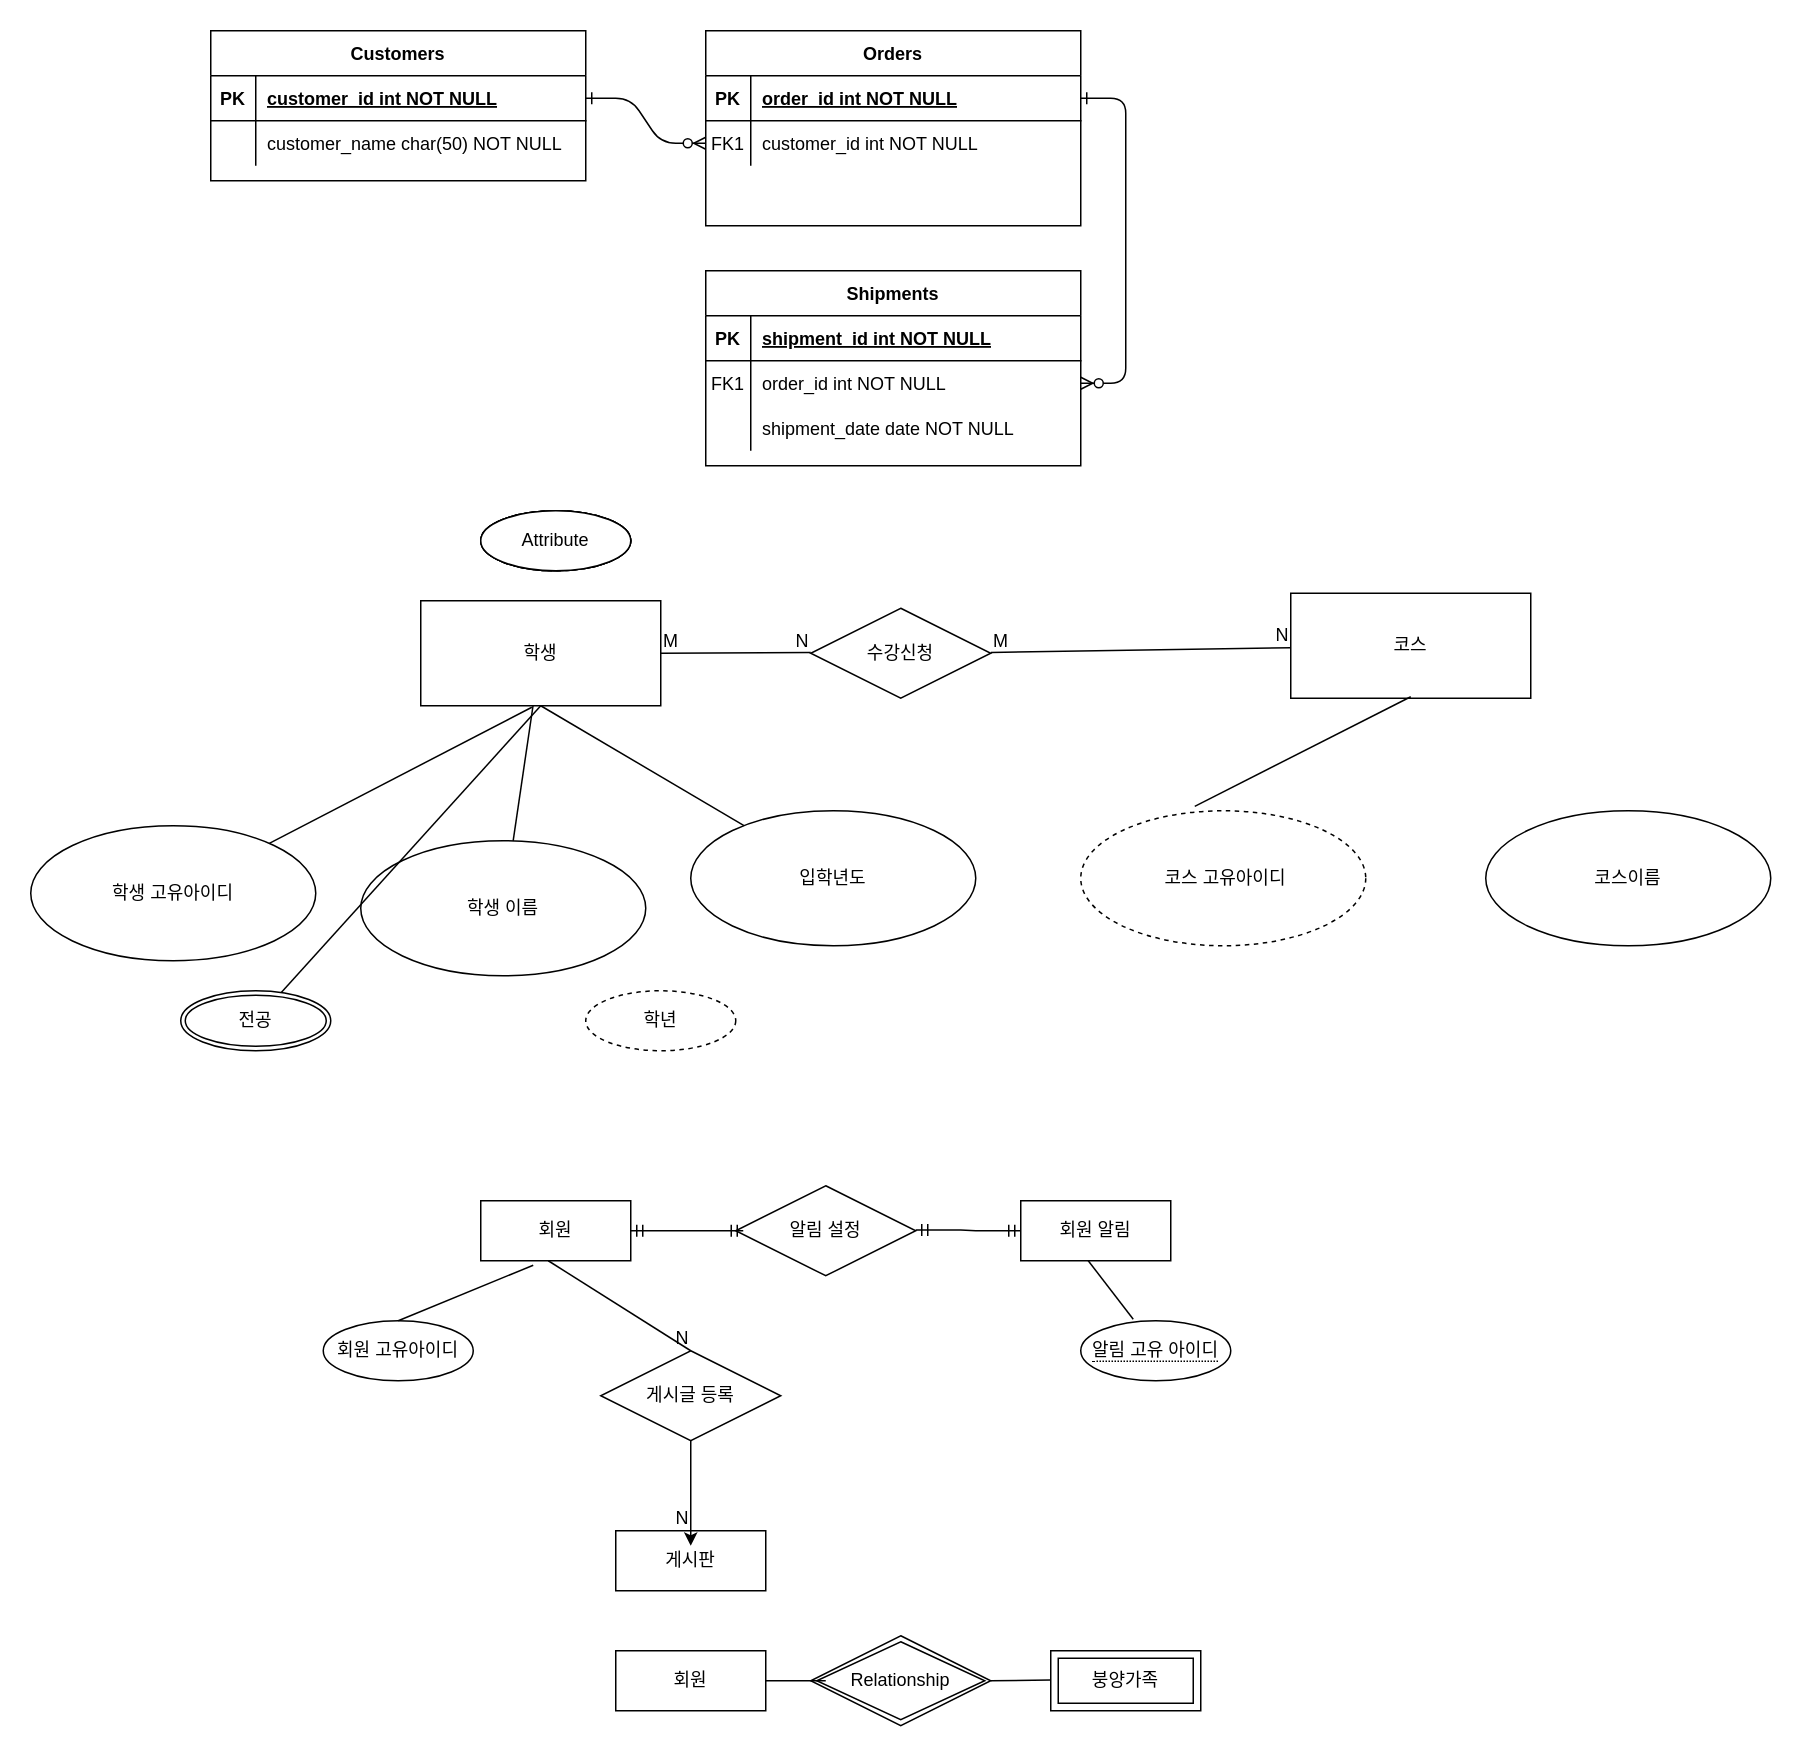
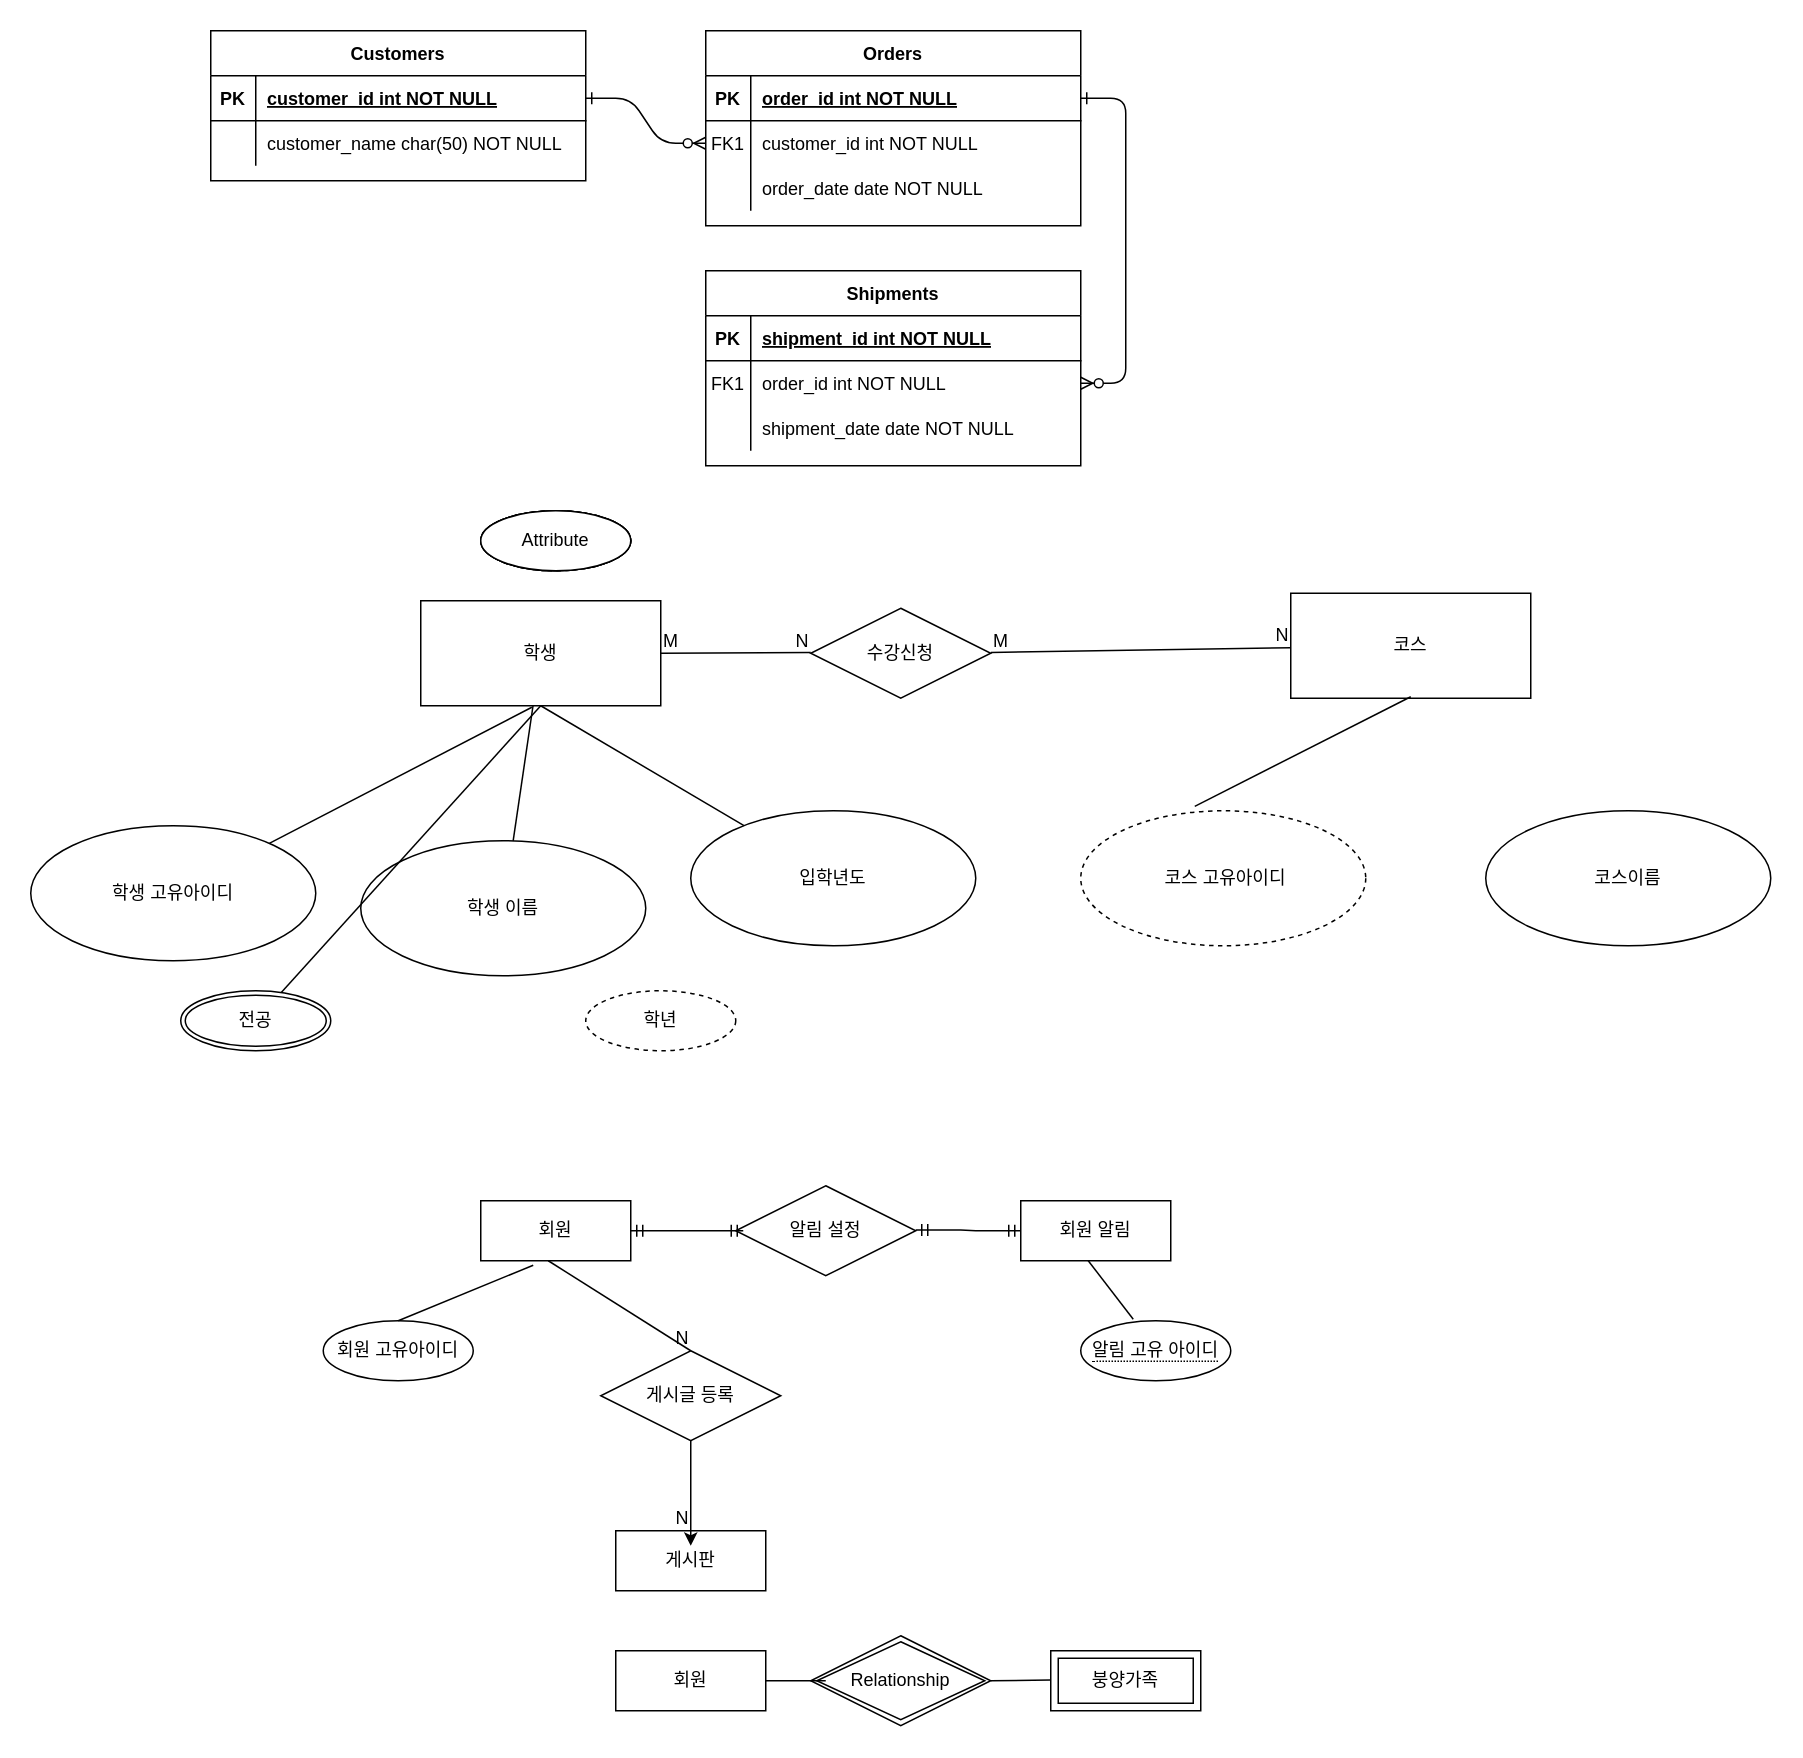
none -> (916, 188)
